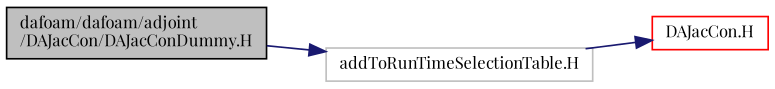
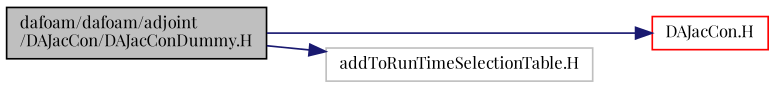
(611, 46) -> (451, 33)
